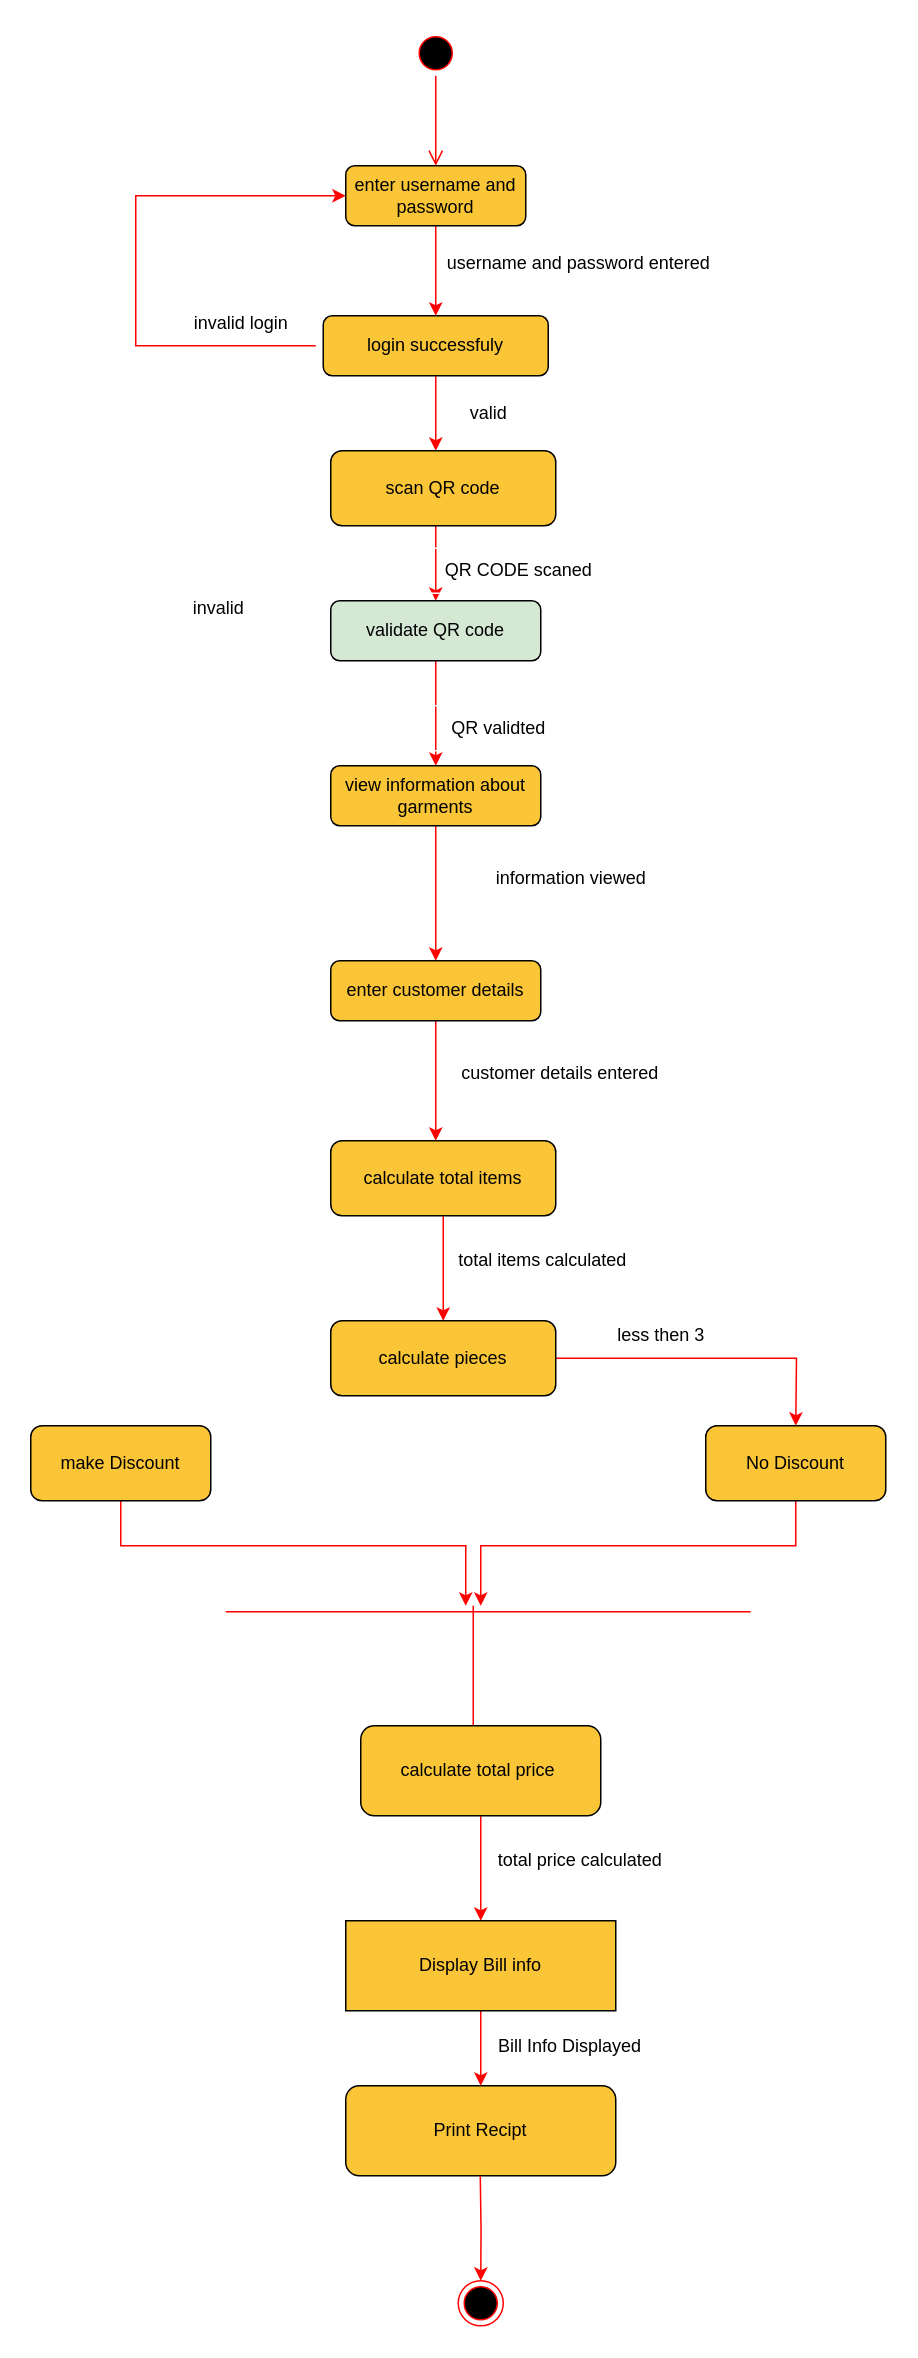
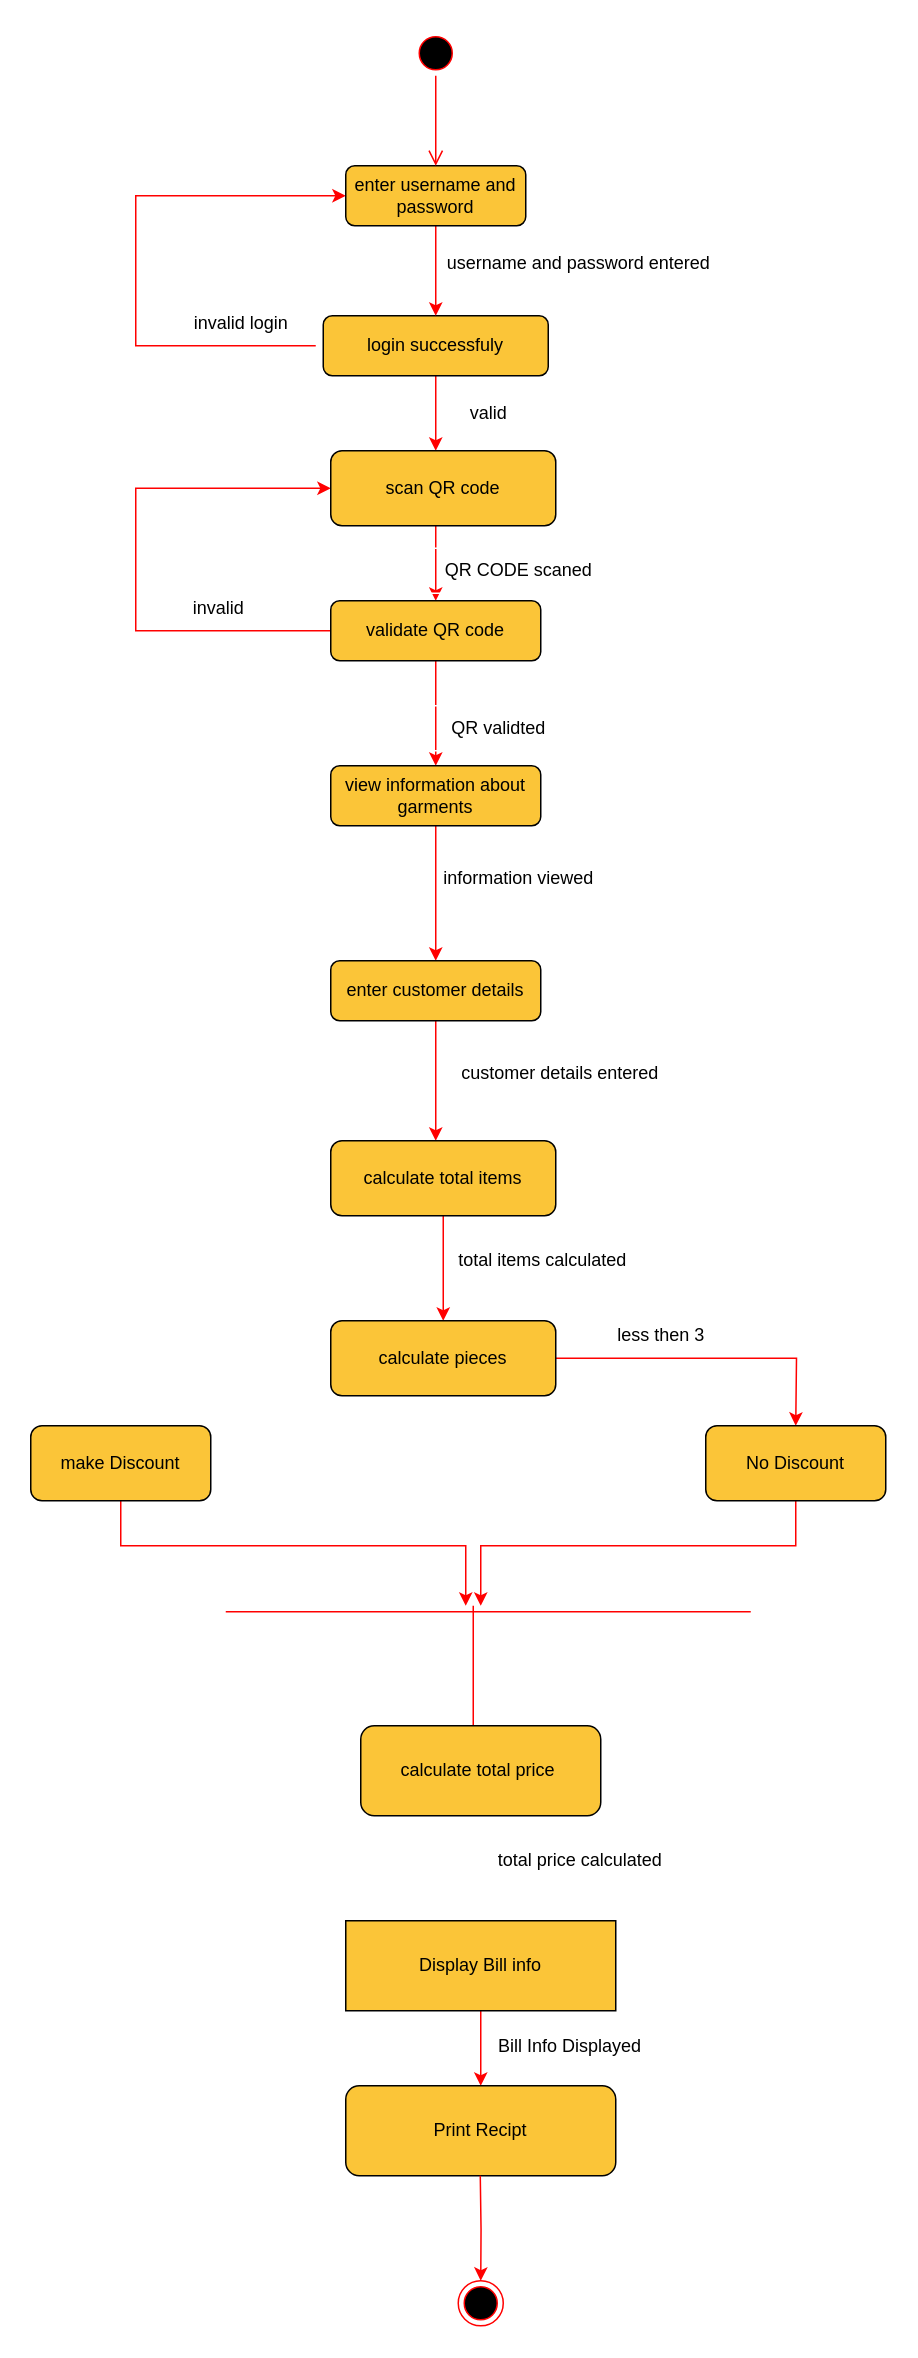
none -> (136, 565)
(436, 631) -> (436, 631)
(571, 878) -> (518, 878)
(481, 1863) -> none
